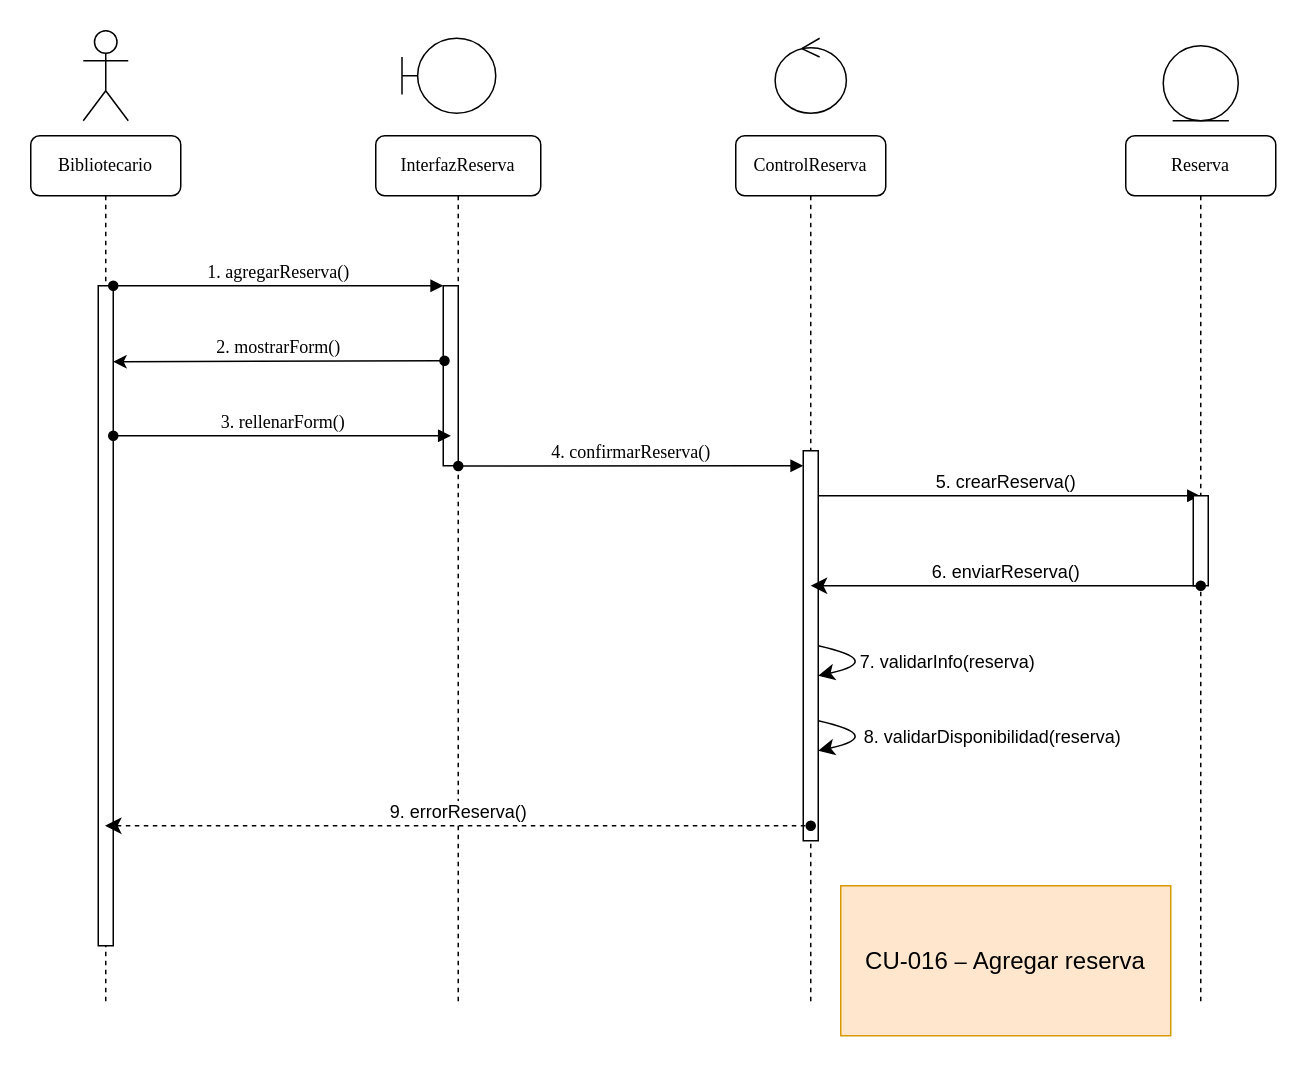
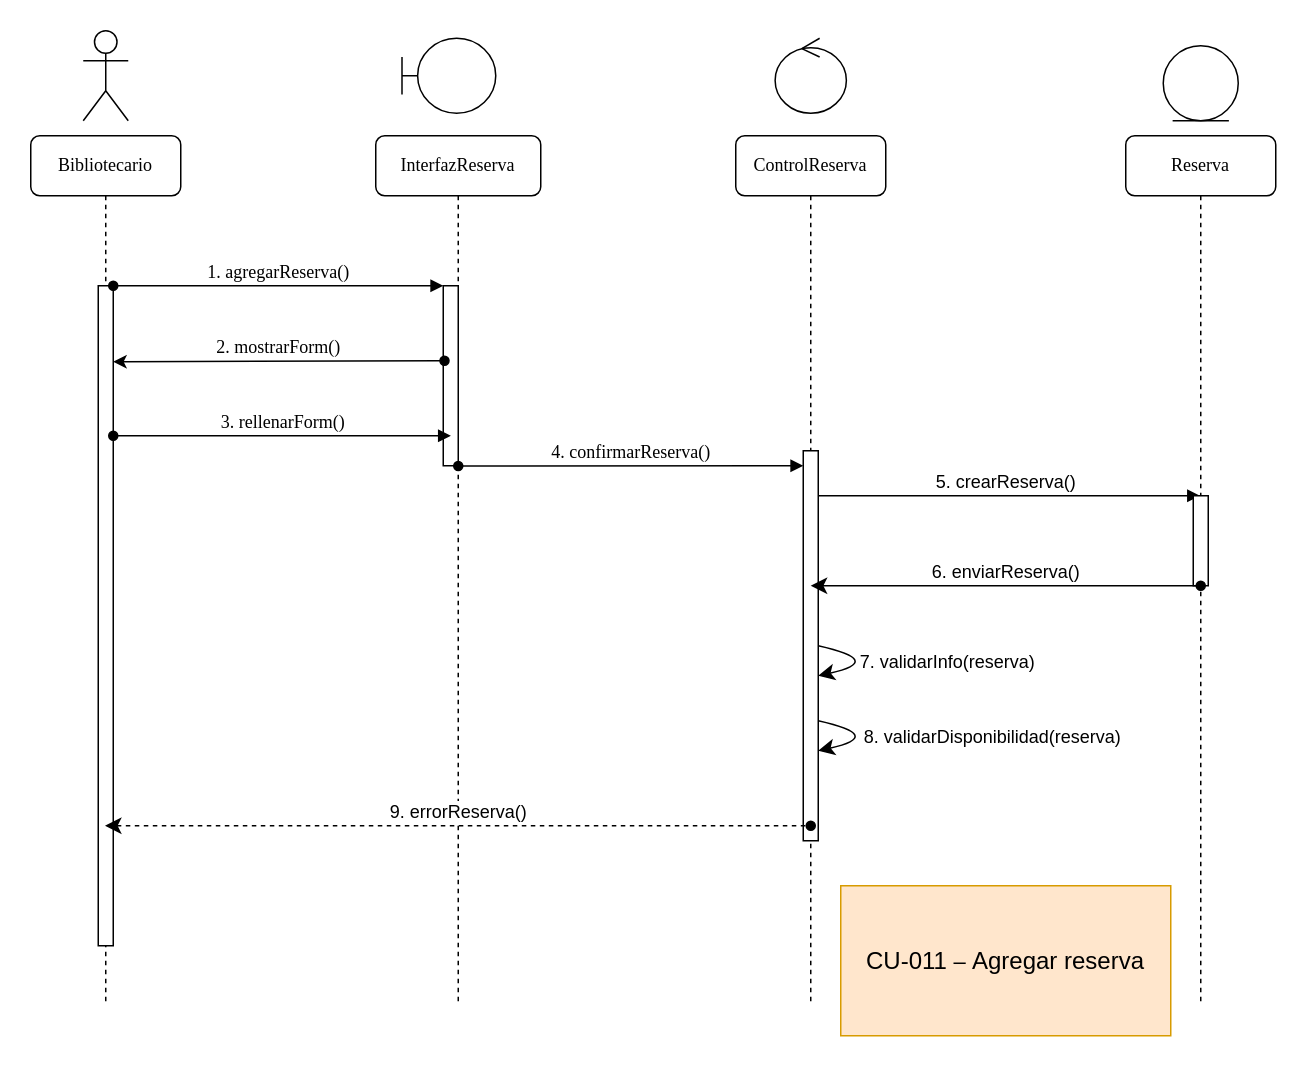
(1006, 961) -> (1006, 961)
